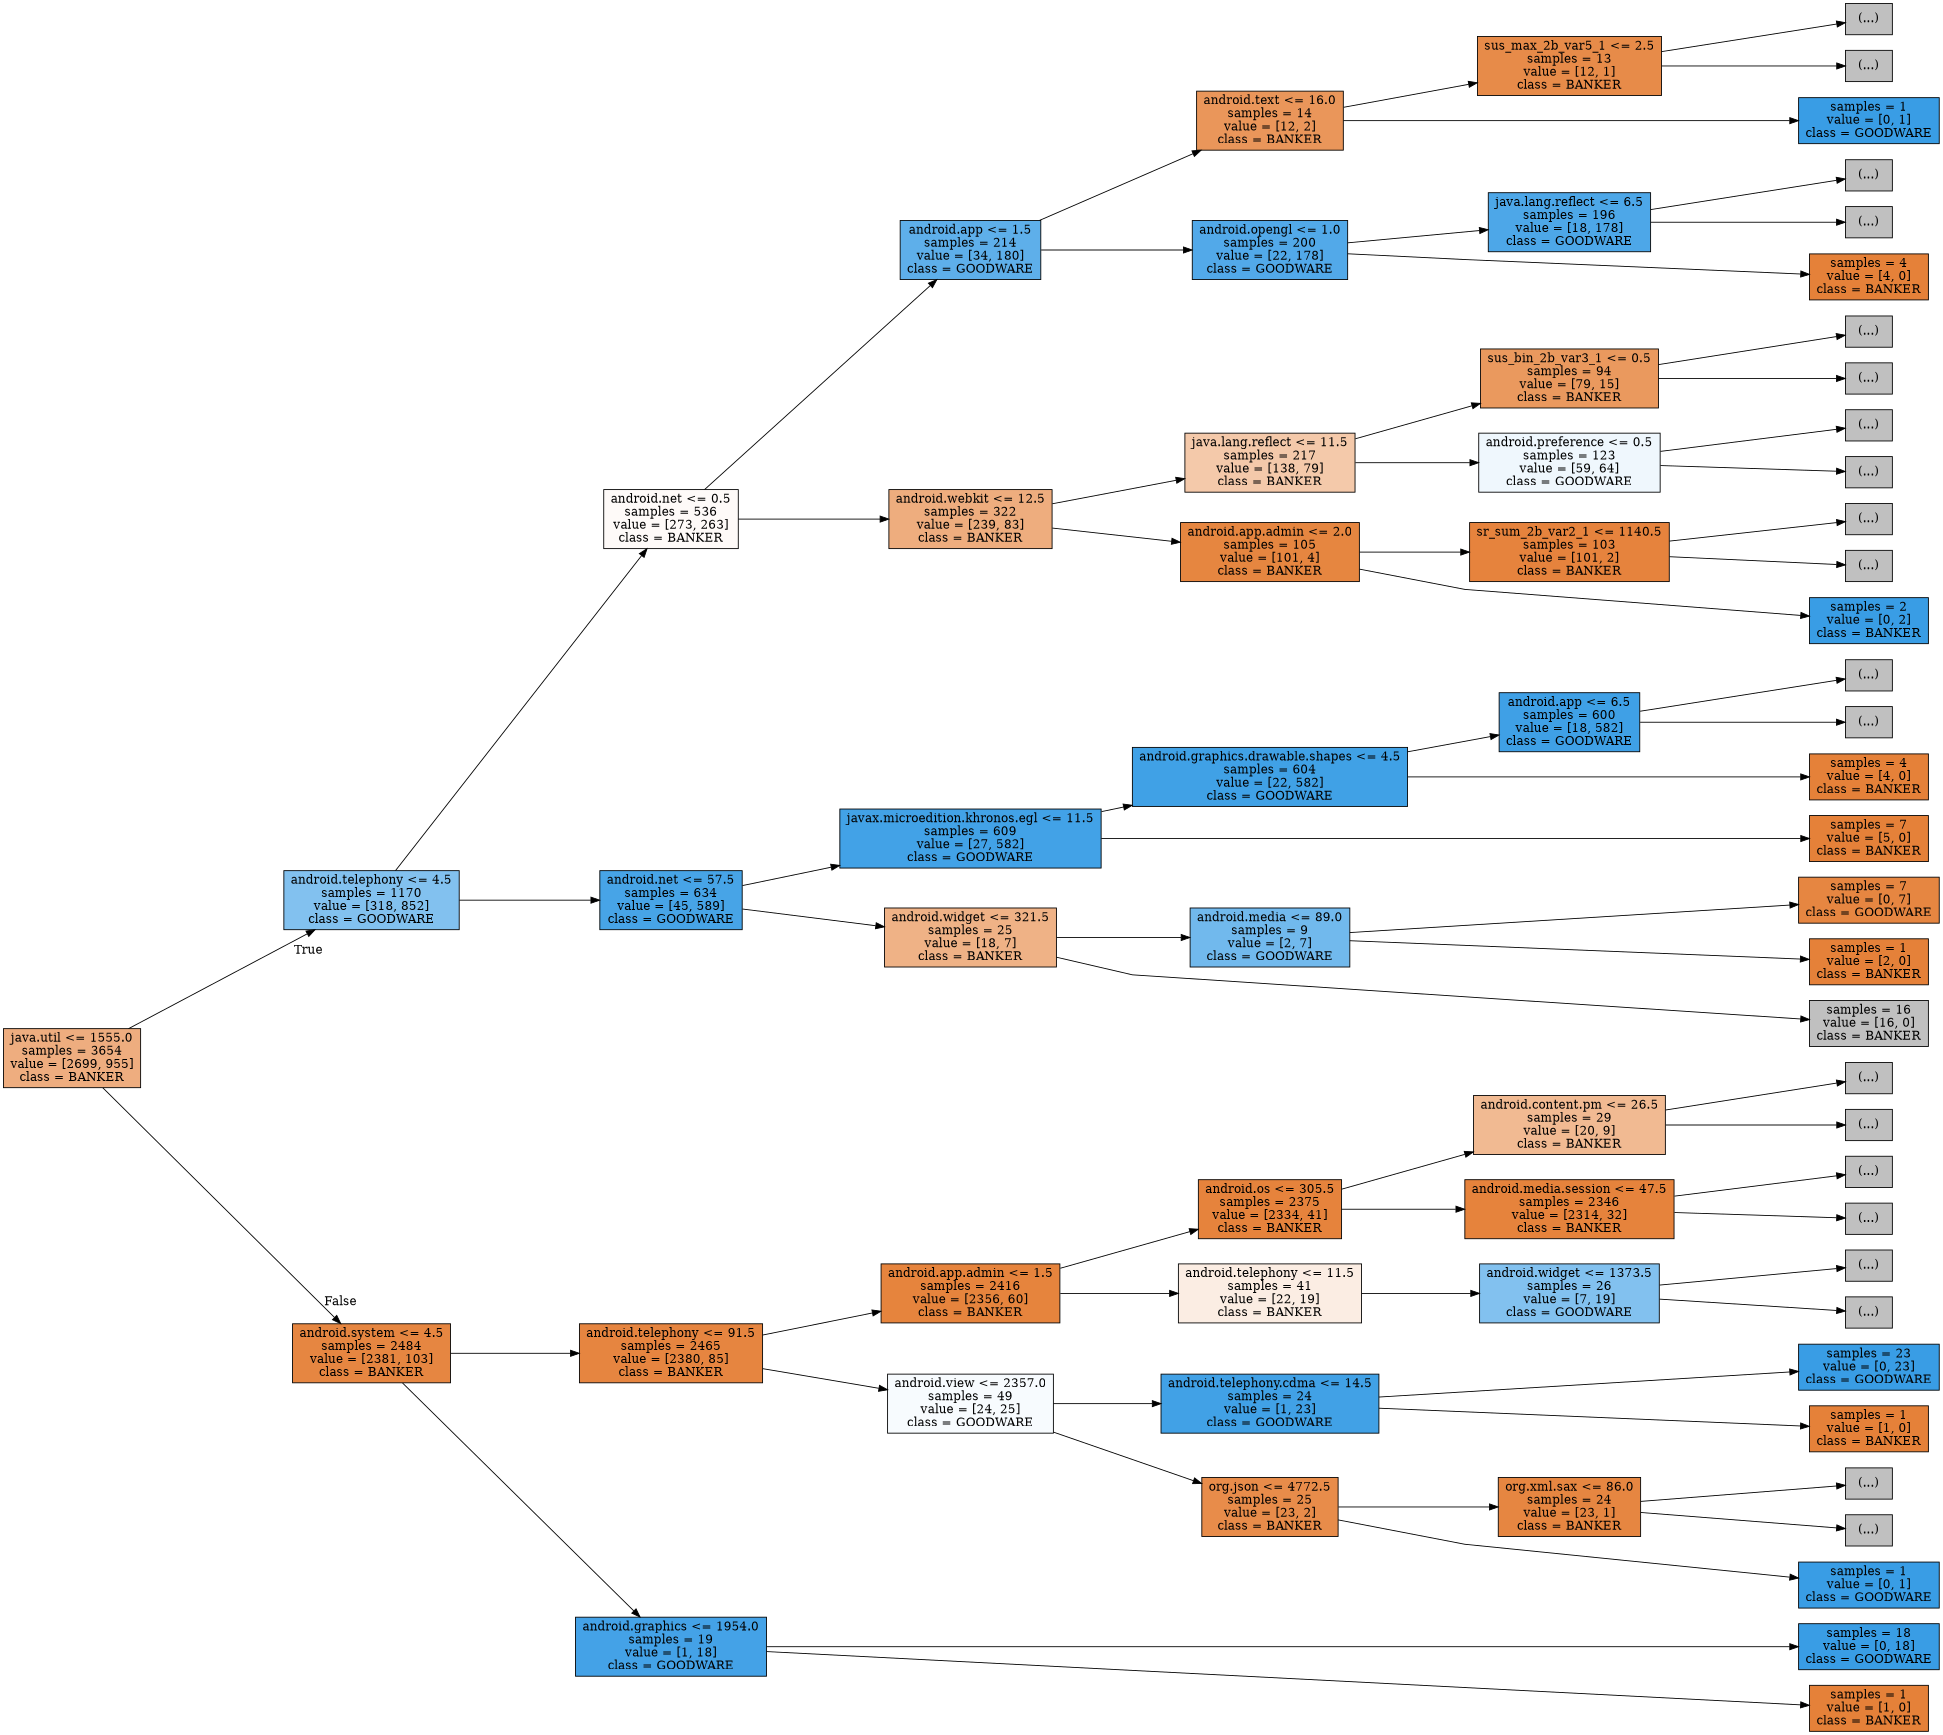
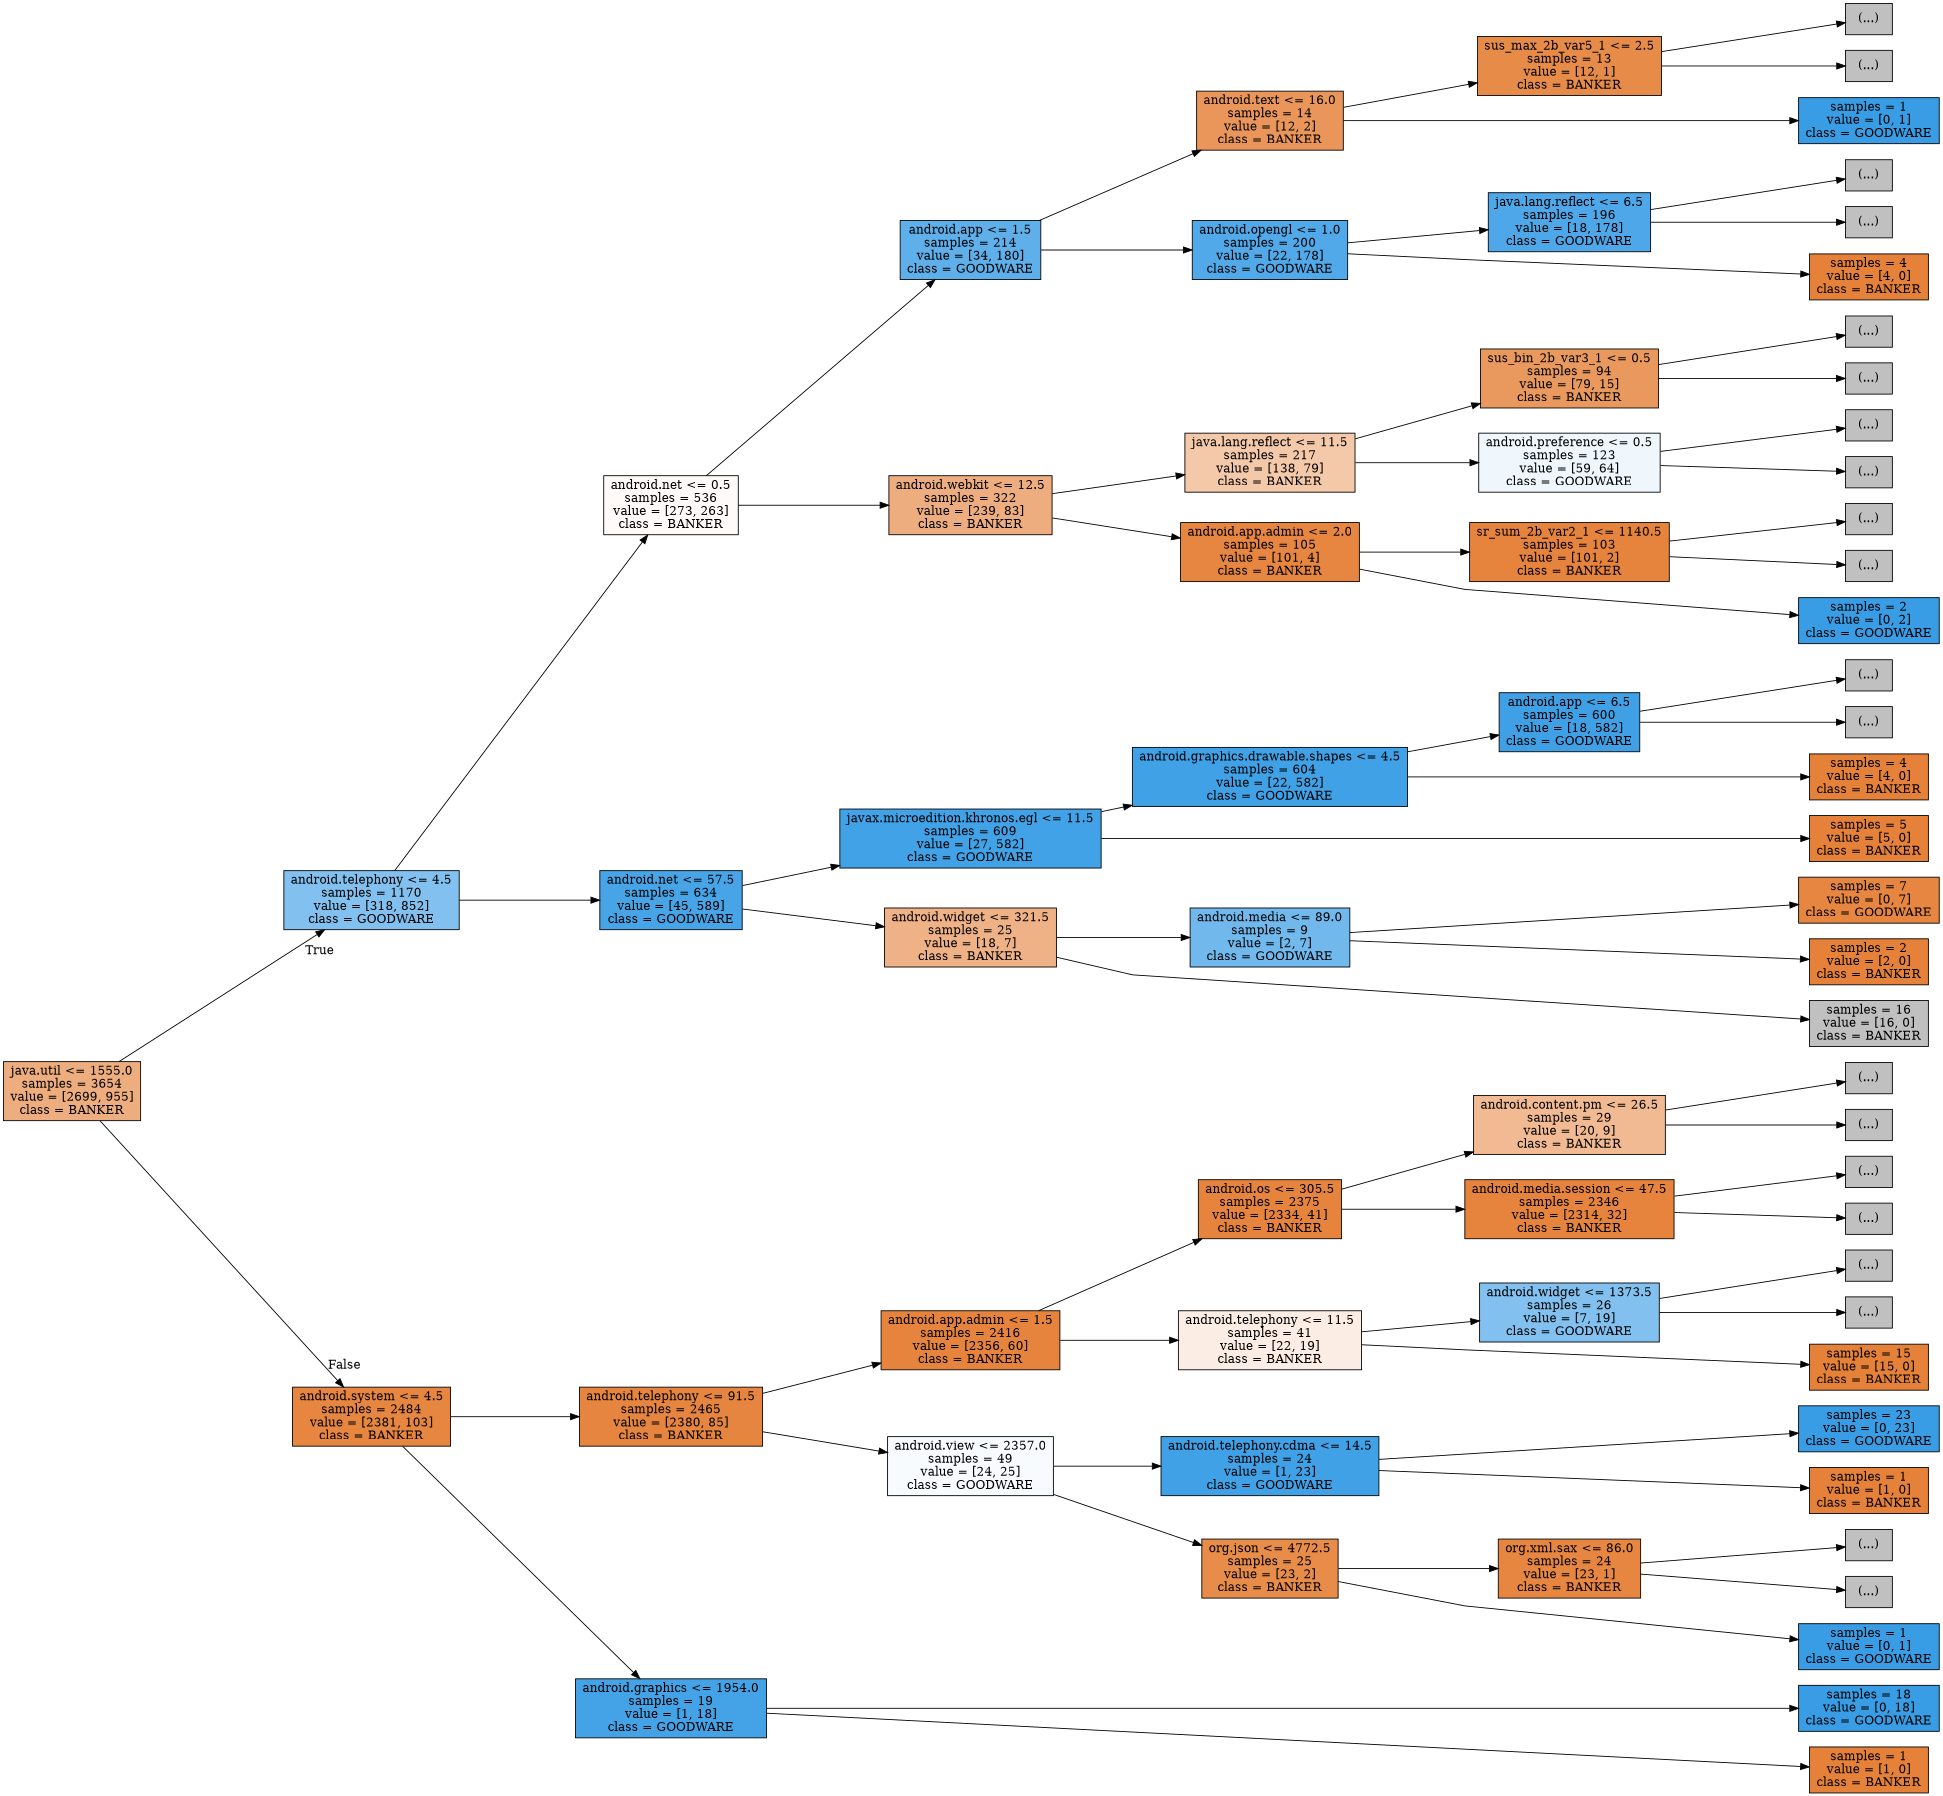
(1869, 621) -> (1869, 621)
(1869, 839) -> (1869, 839)
(1869, 962) -> (1869, 962)
none -> (1869, 1367)
